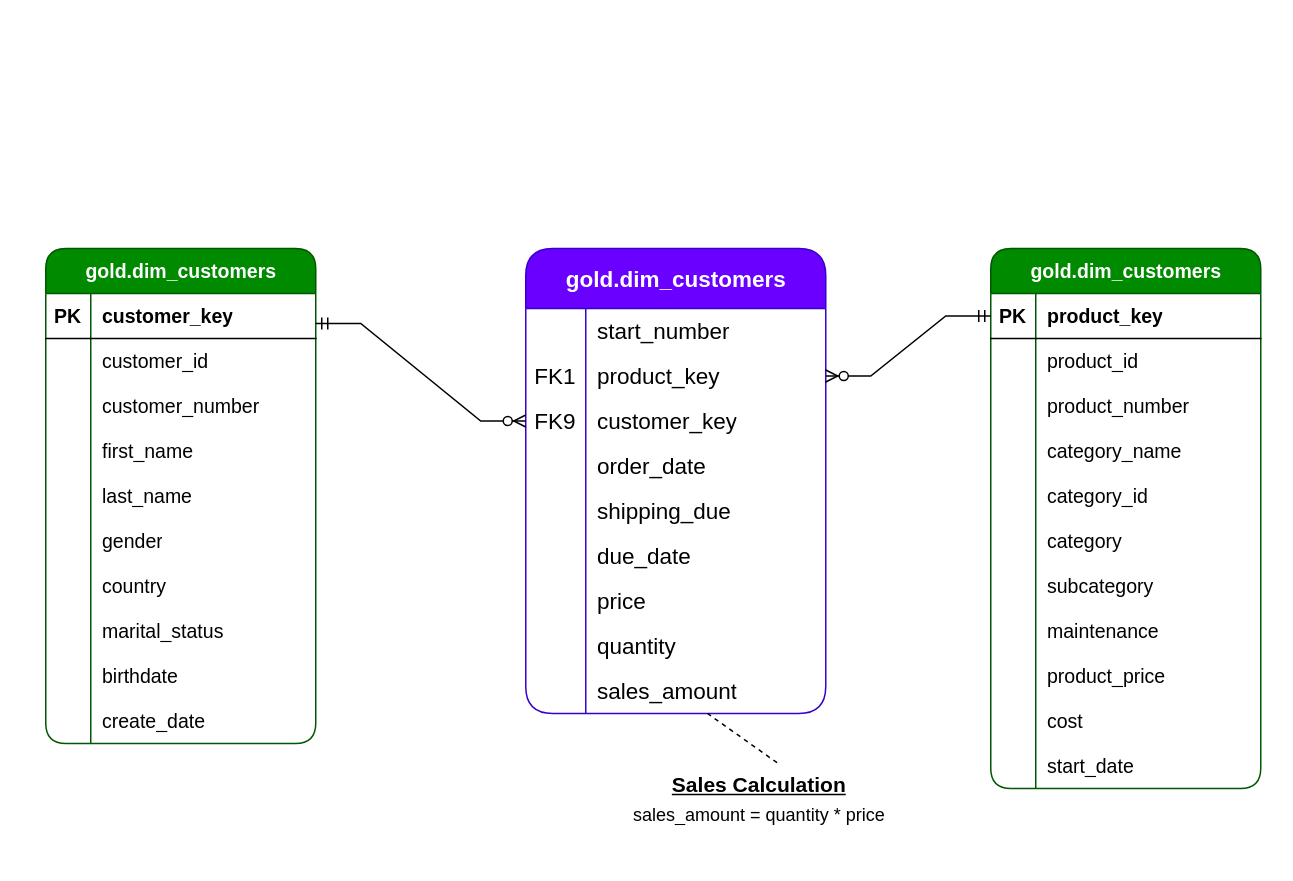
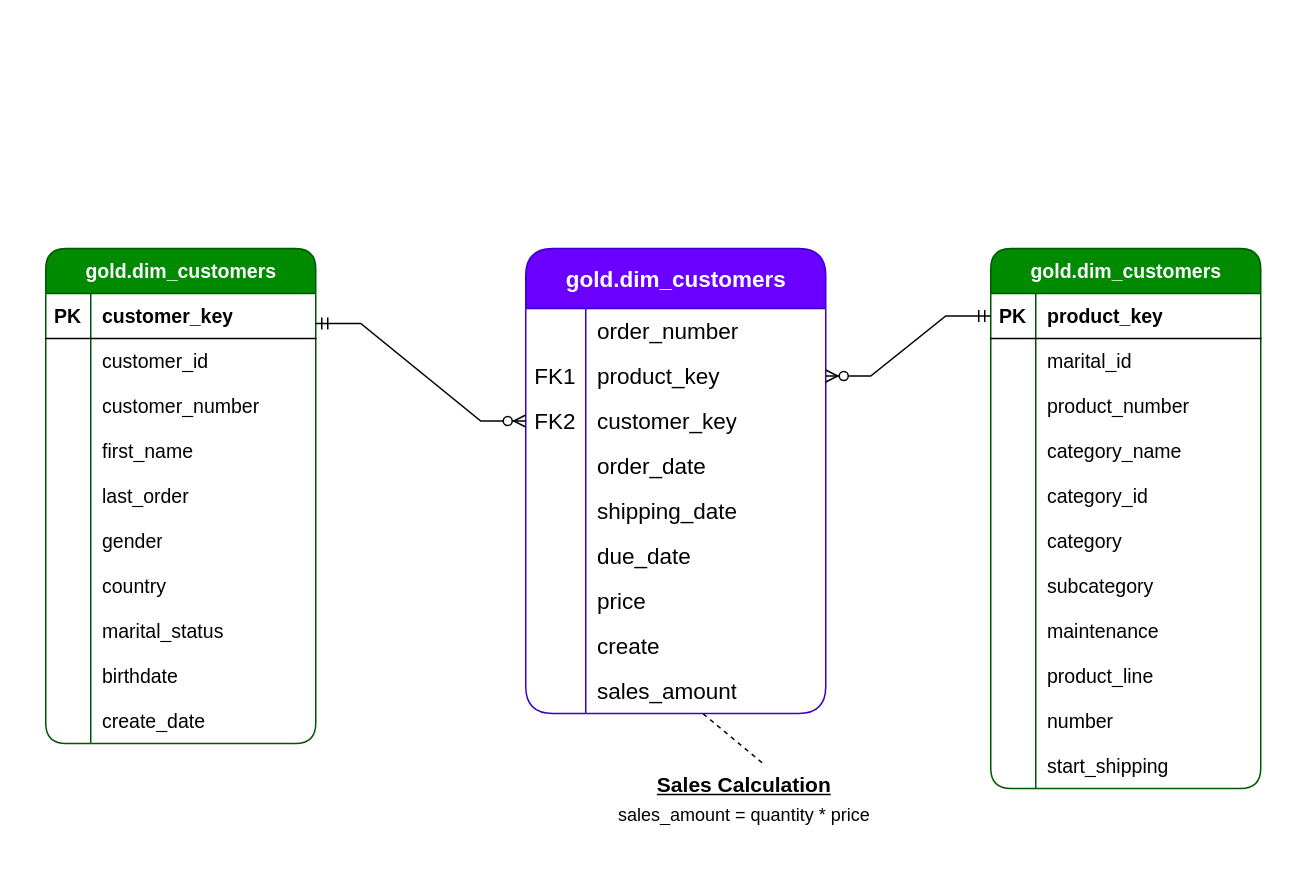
(673, 331) -> (673, 331)
(1100, 361) -> (1095, 361)
(556, 421) -> (556, 421)
(149, 496) -> (155, 496)
(668, 511) -> (674, 511)
(645, 646) -> (636, 646)
(1116, 676) -> (1108, 676)
(1070, 721) -> (1081, 721)
(1102, 766) -> (1119, 766)
(766, 803) -> (751, 803)
